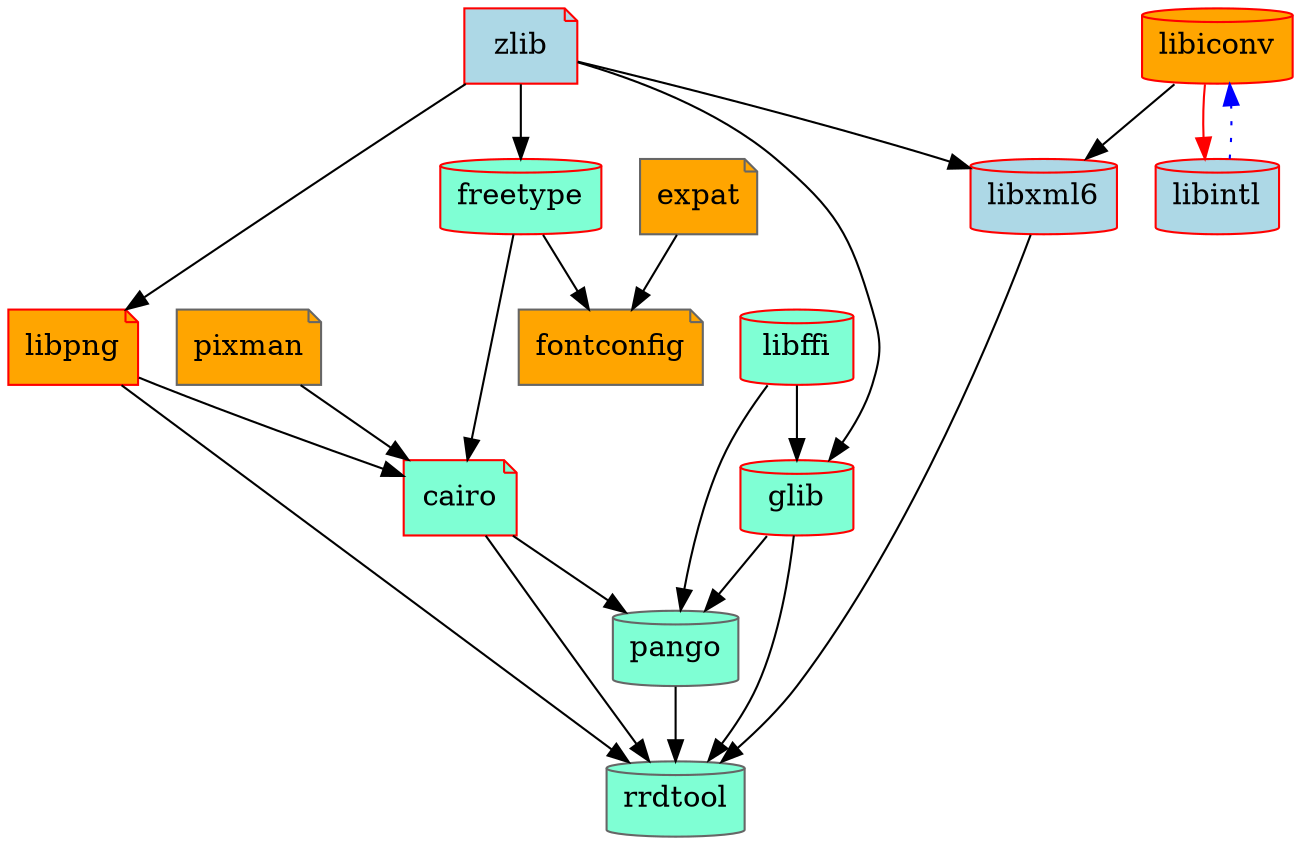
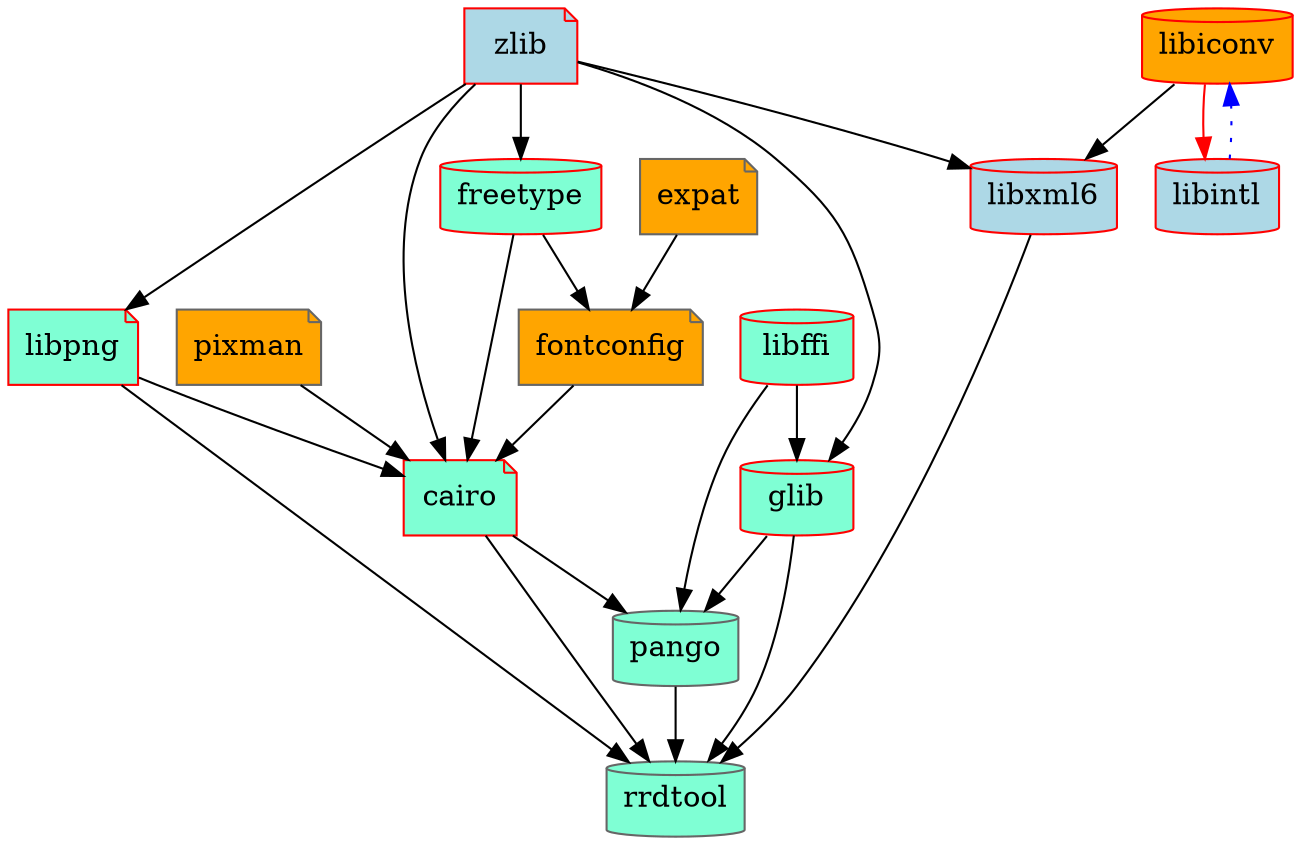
none -> (404, 253)
(73, 347) -> (73, 347)
none -> (543, 415)
